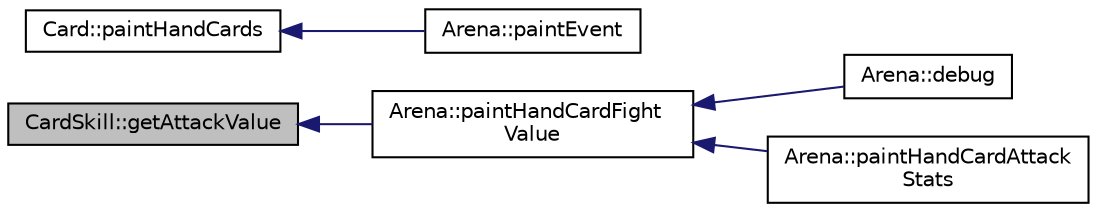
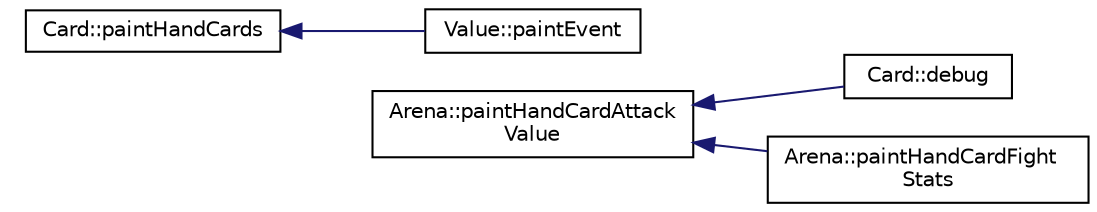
(533, 31) -> (533, 31)
(928, 77) -> (928, 77)
(153, 124) -> none
(533, 124) -> (533, 124)
(928, 170) -> (928, 170)
